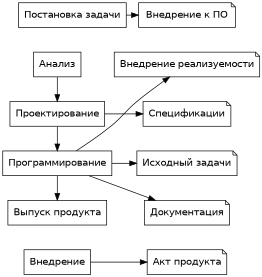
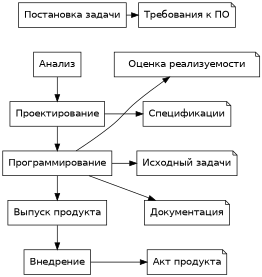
(187, 15) -> (187, 15)
(187, 64) -> (187, 64)
none -> (57, 234)
